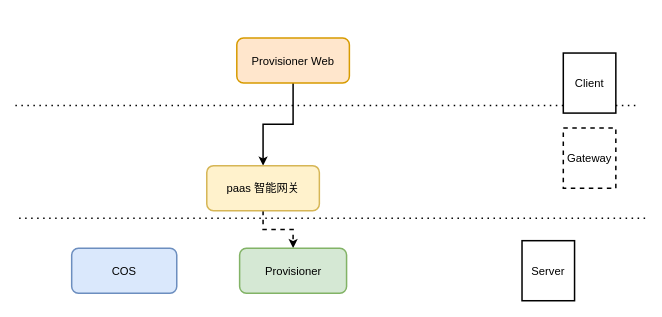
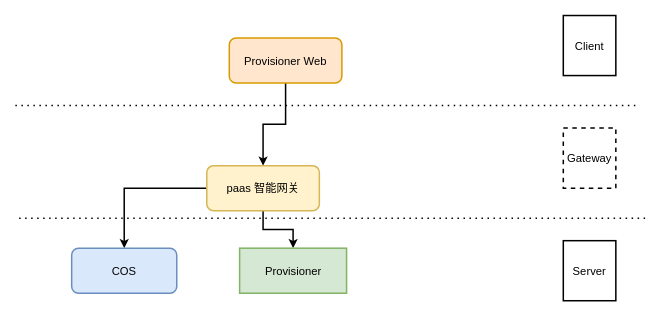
(293, 60) -> (285, 60)
(589, 83) -> (589, 45)
none -> (139, 188)
(276, 229) -> (276, 229)
(293, 270) -> (293, 270)
(548, 270) -> (589, 270)
